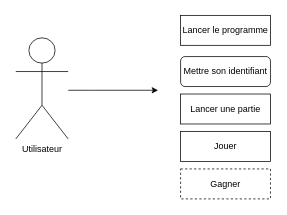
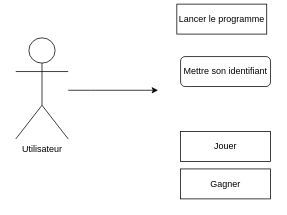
(225, 30) -> (222, 19)
(225, 109) -> none
(225, 184) -> (225, 184)
